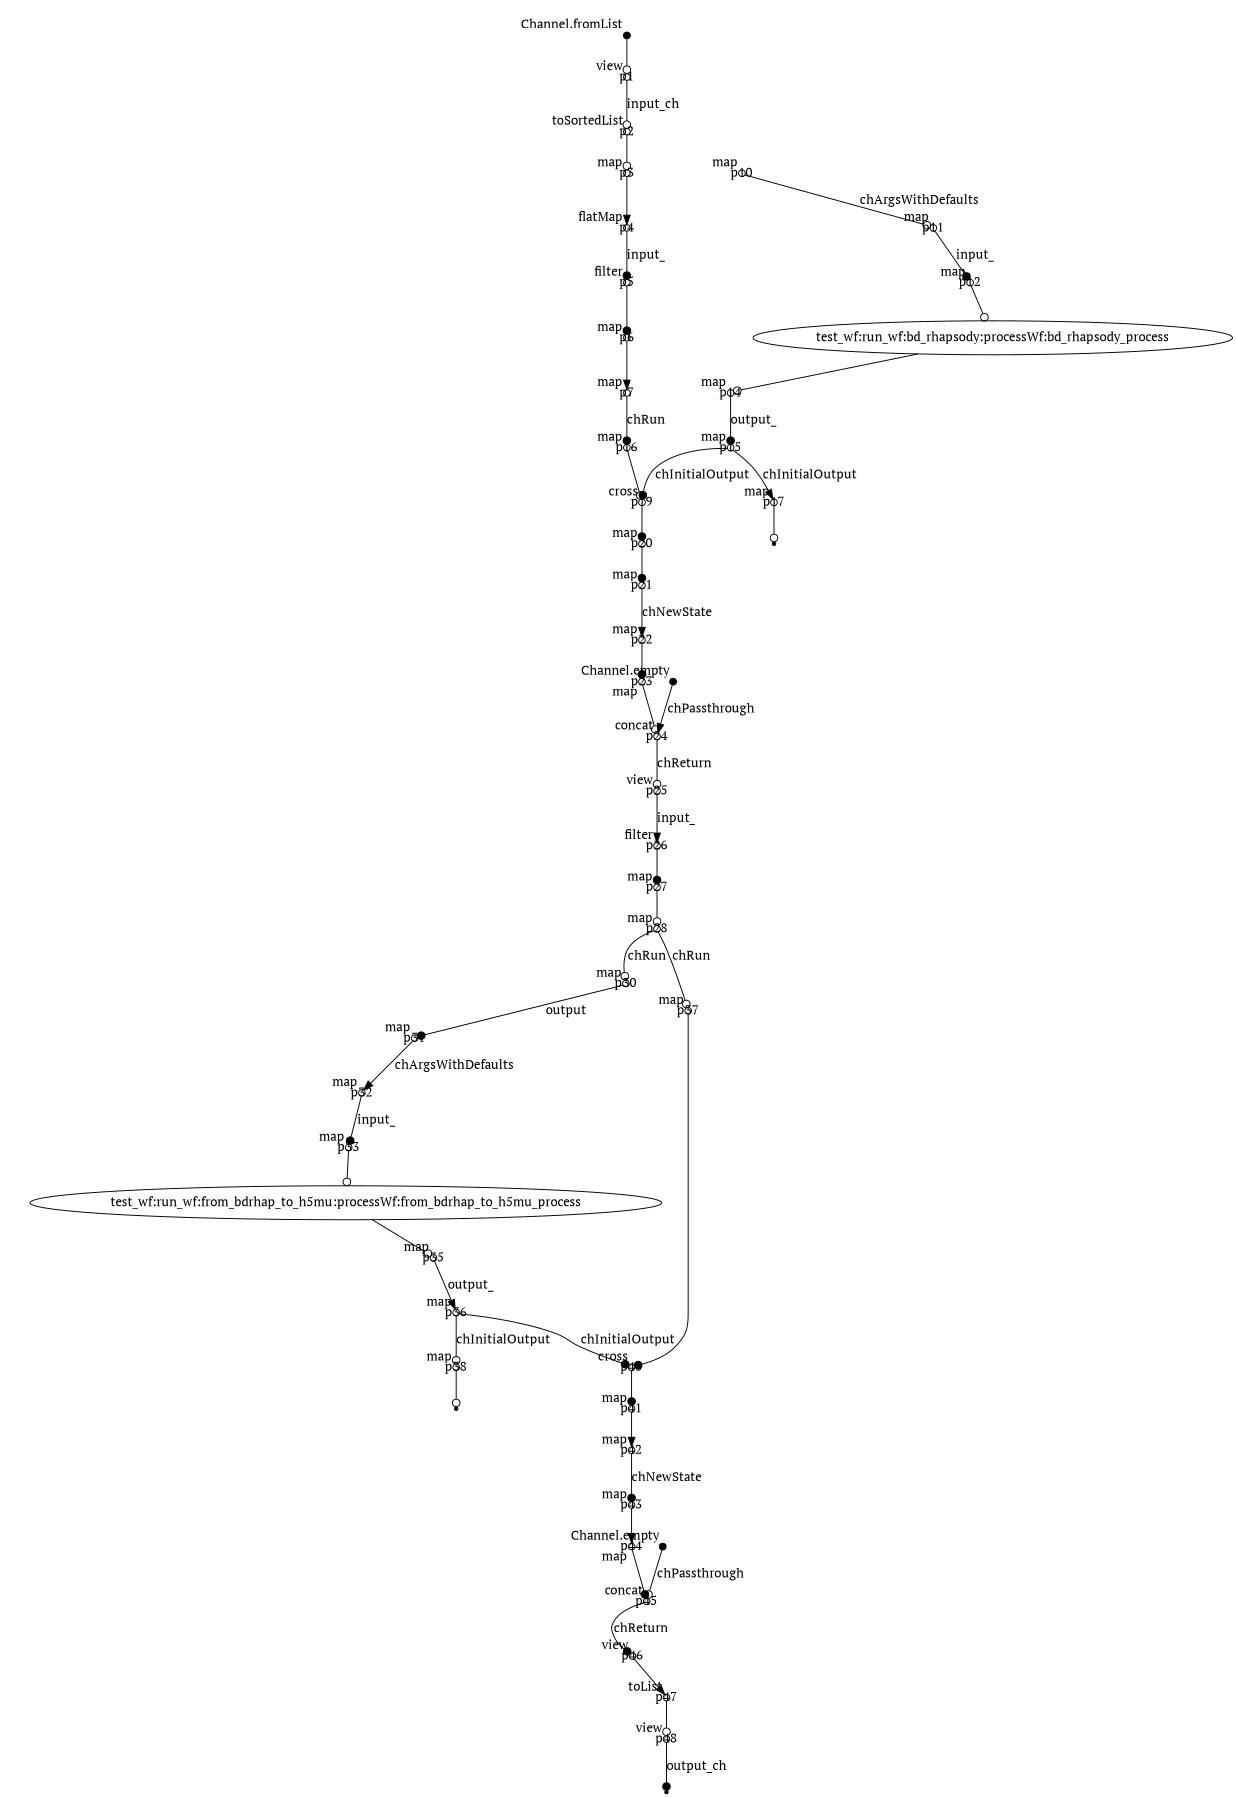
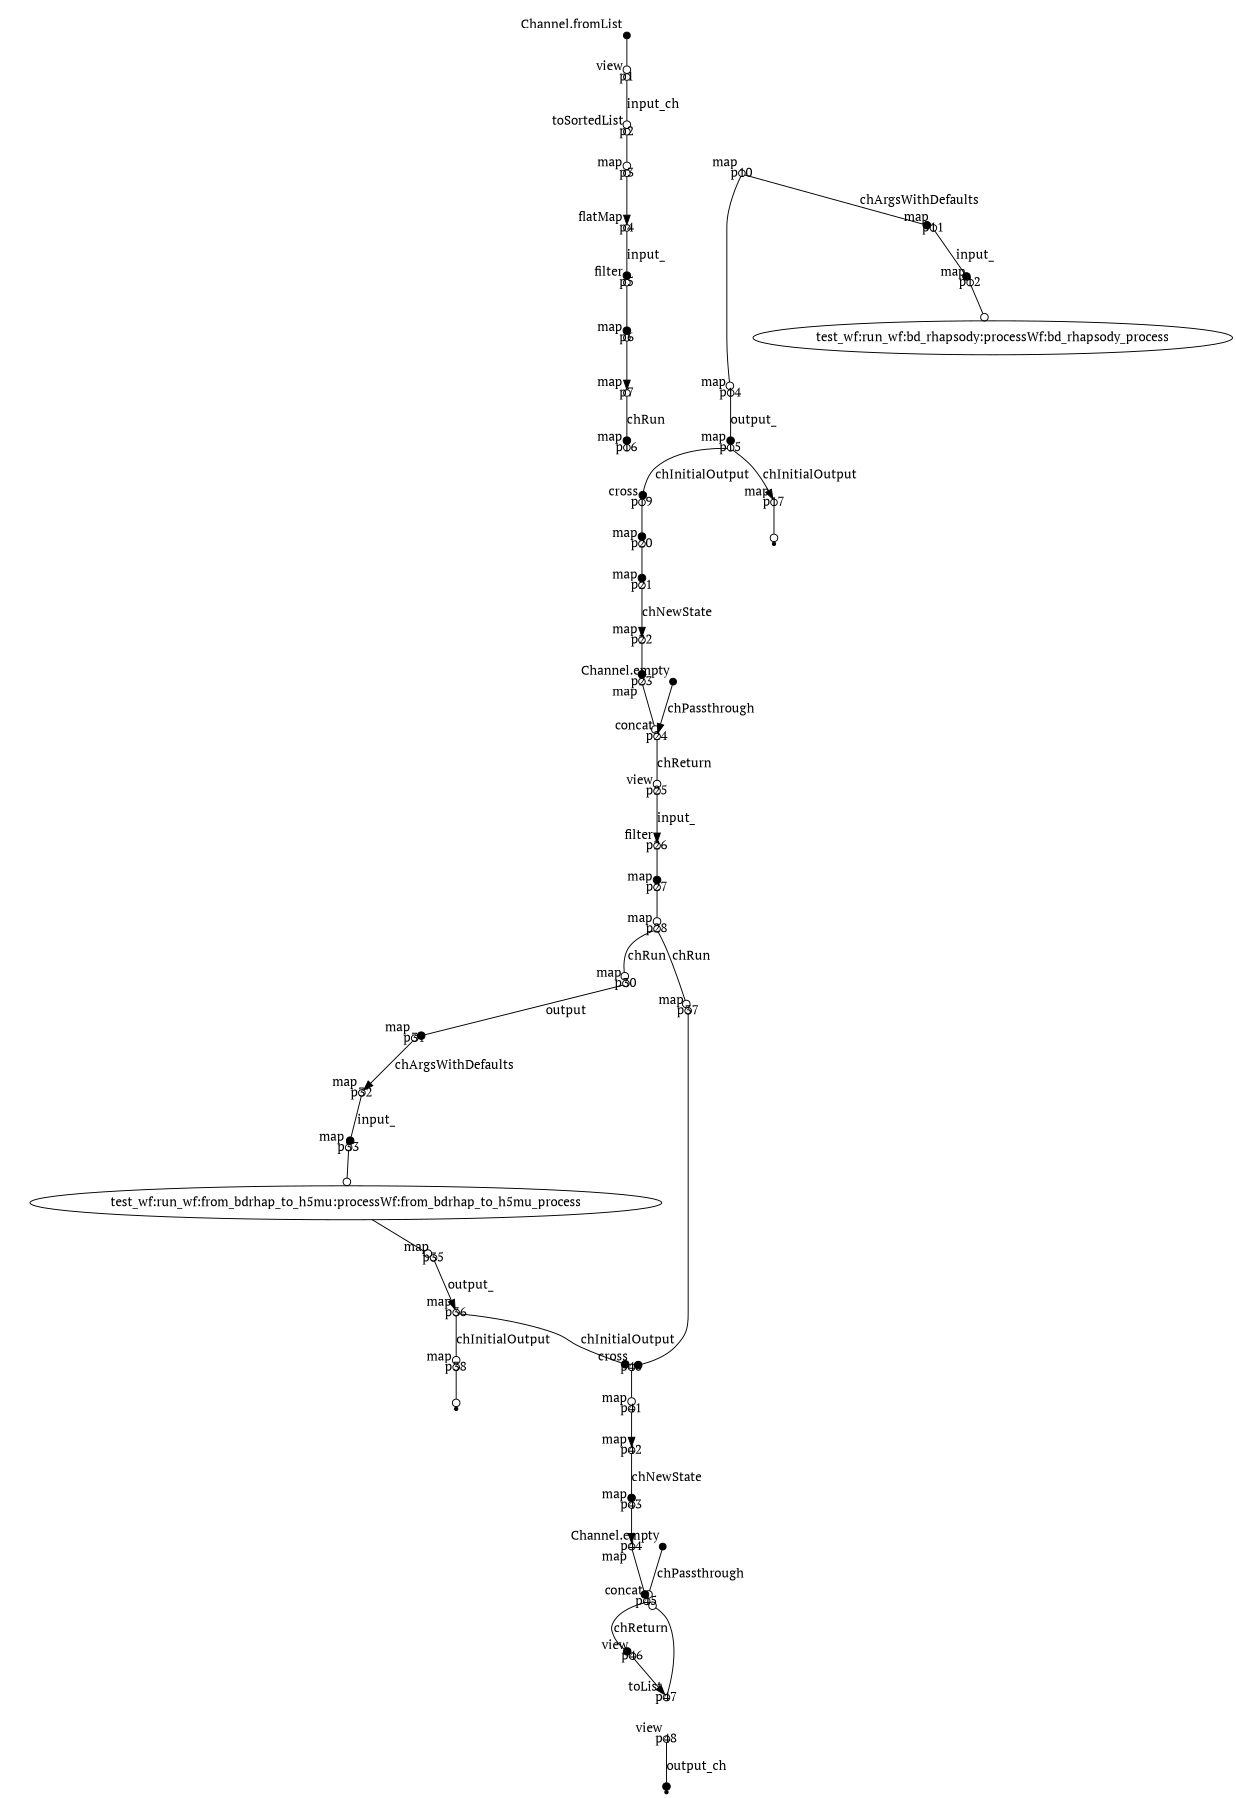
(834, 200) -> (834, 200)
(830, 372) -> (727, 278)
(633, 471) -> none
(632, 1384) -> (632, 1384)
(666, 1714) -> (674, 1648)
